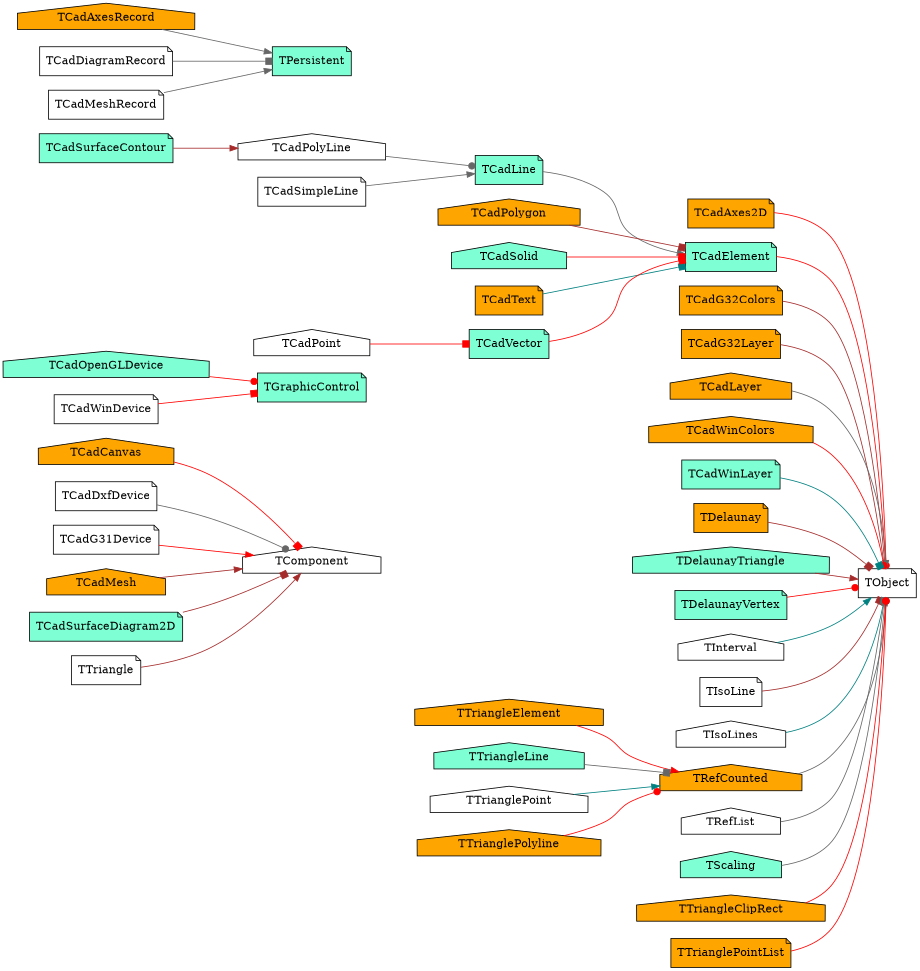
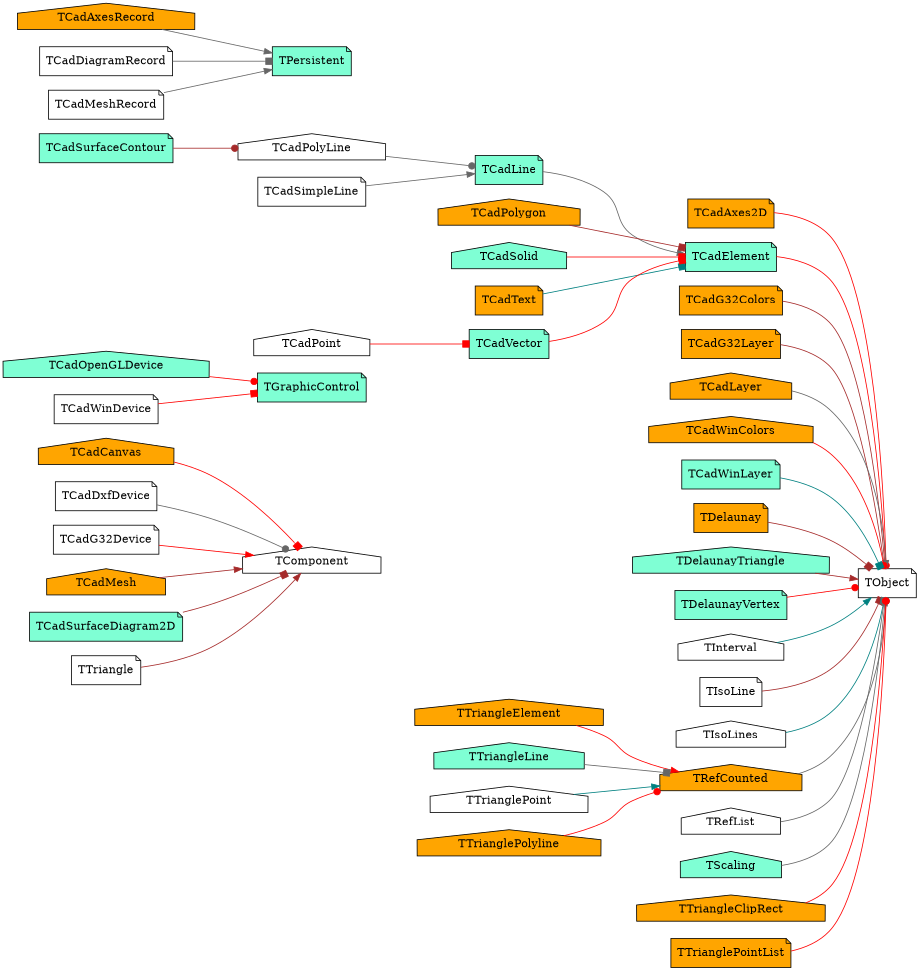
(201, 148) -> (202, 148)
(106, 540) -> (106, 540)
